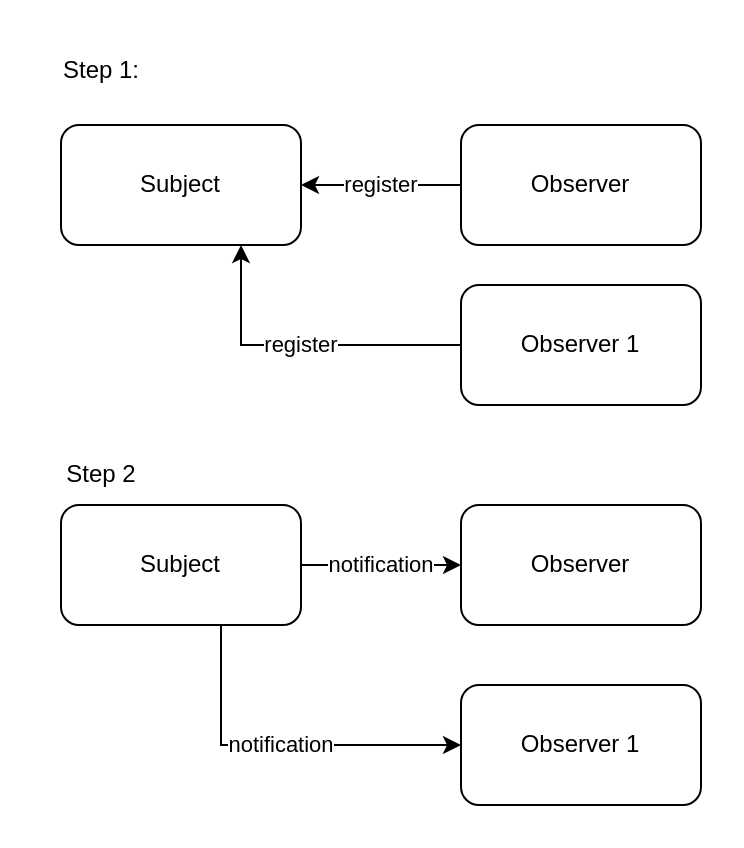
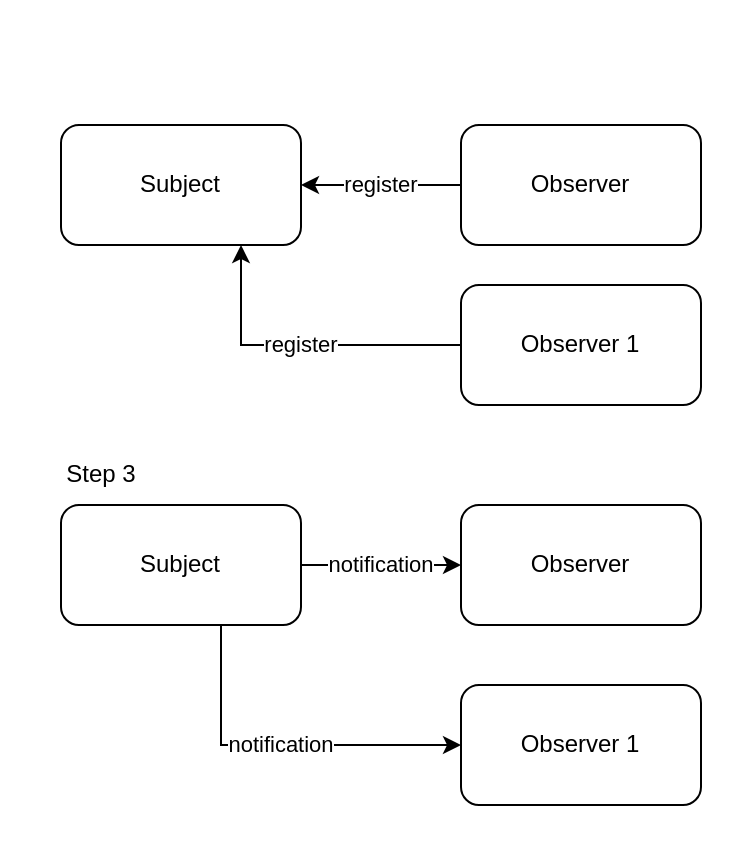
(101, 71) -> none
(102, 475) -> (102, 475)
